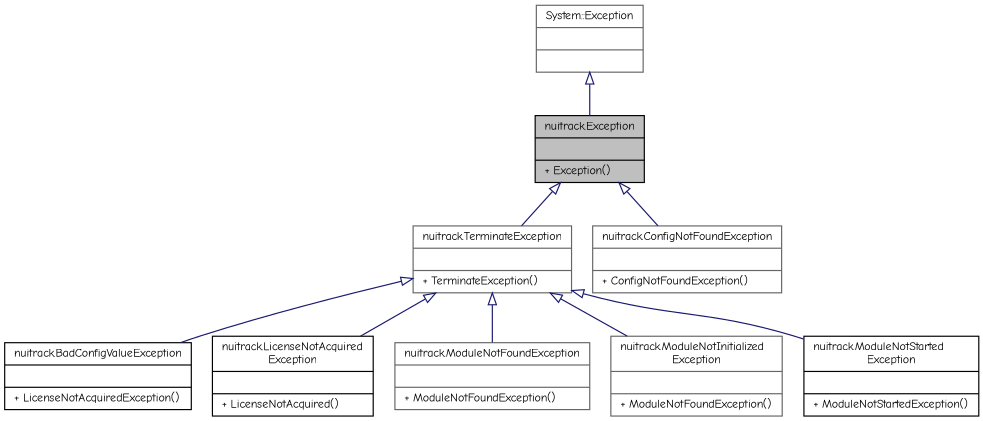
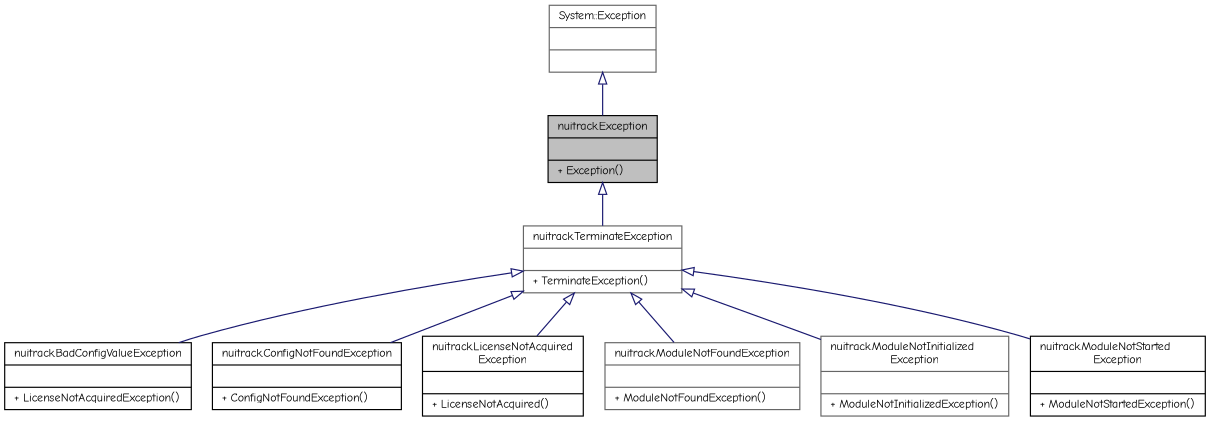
(642, 209) -> (451, 319)
(687, 259) -> (307, 376)
(697, 404) -> (915, 404)
